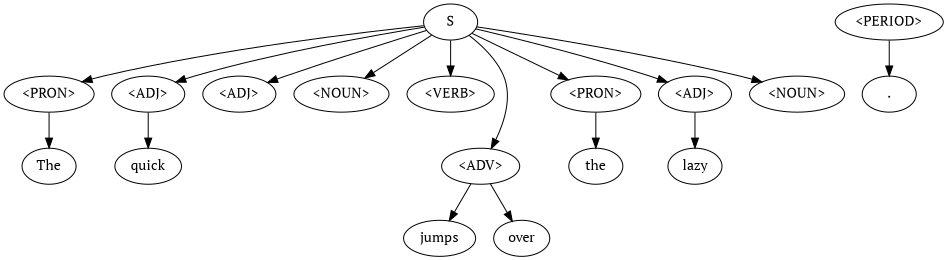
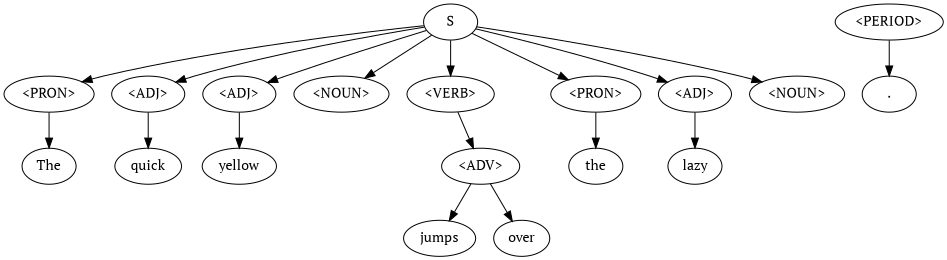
(505, 82) -> (464, 126)
none -> (239, 166)
